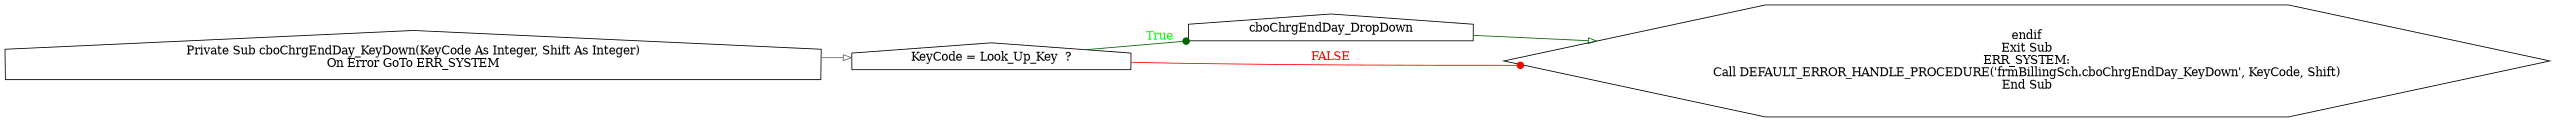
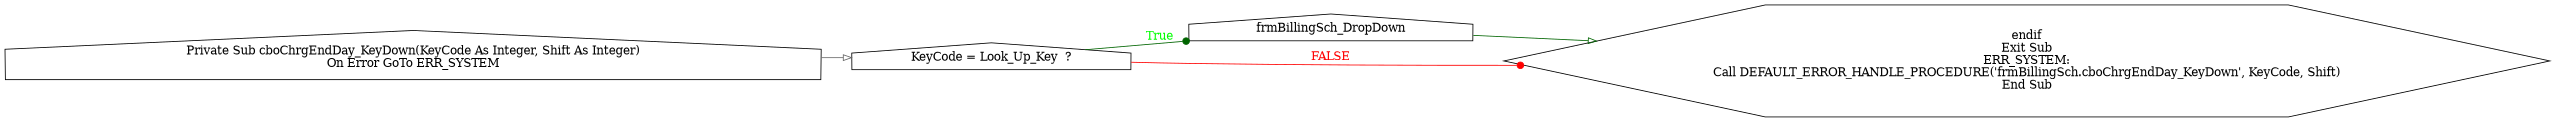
(1331, 29) -> (1331, 29)
